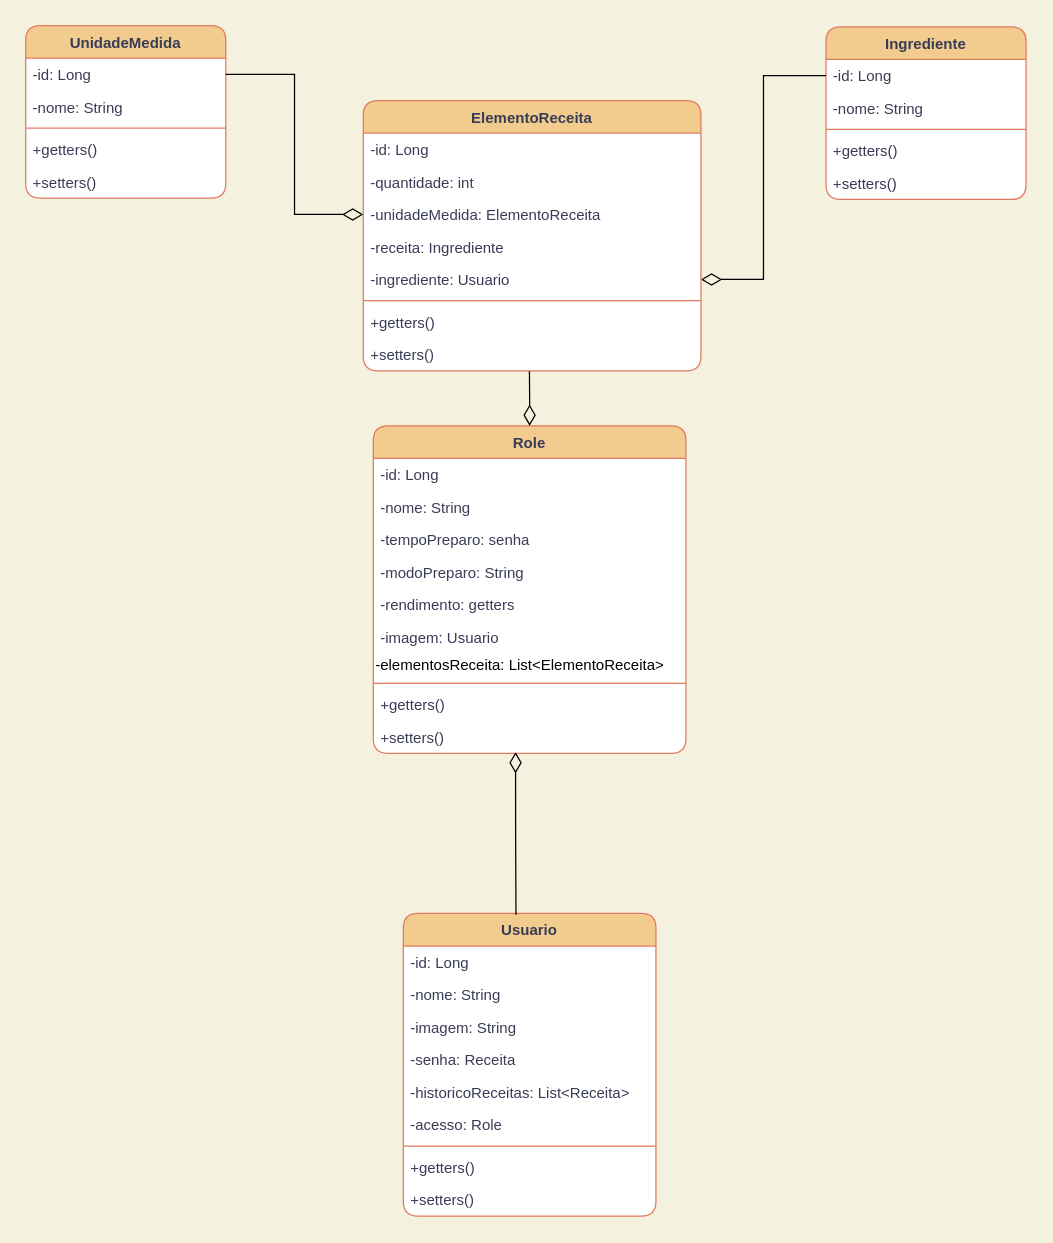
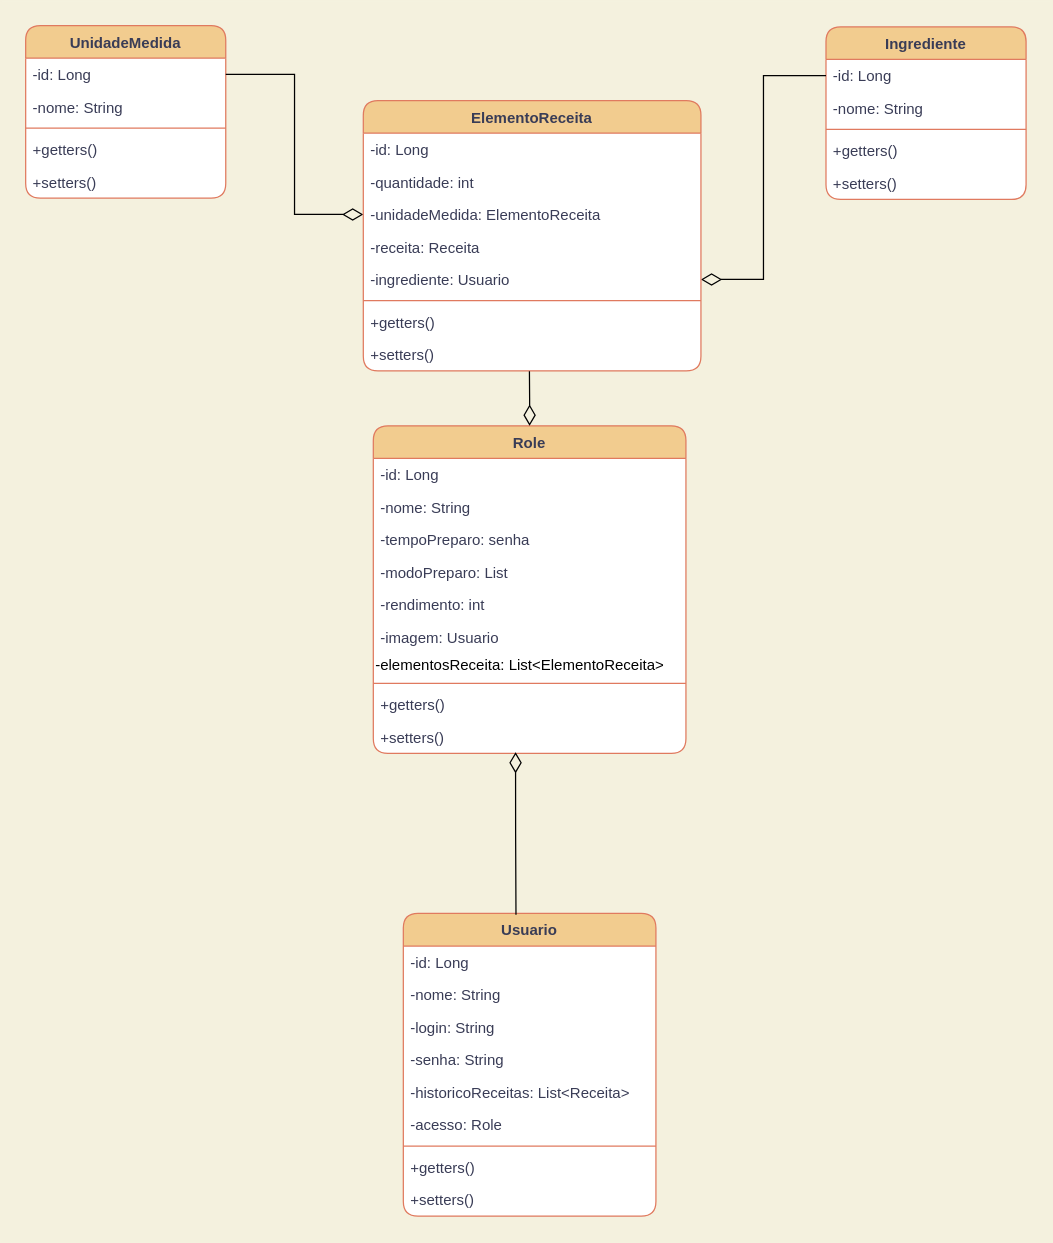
(450, 248) -> (434, 248)
(458, 573) -> (450, 573)
(458, 605) -> (439, 605)
(465, 1028) -> (459, 1028)
(467, 1060) -> (463, 1060)
